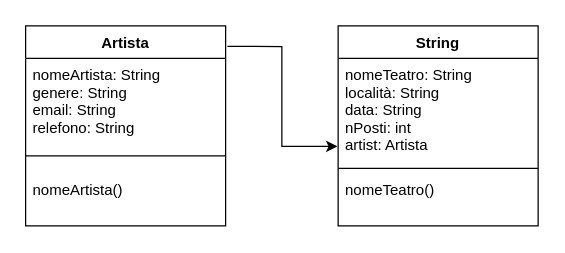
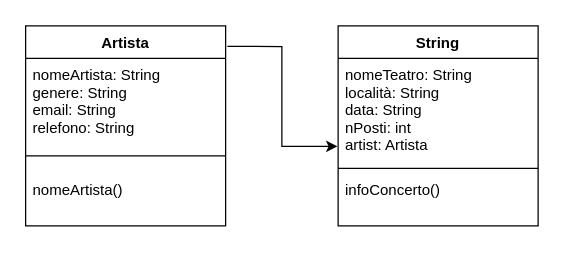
(395, 190) -> (402, 190)
